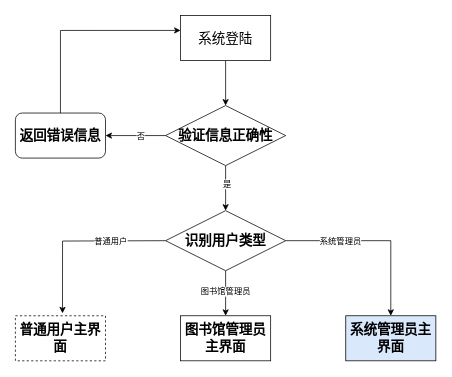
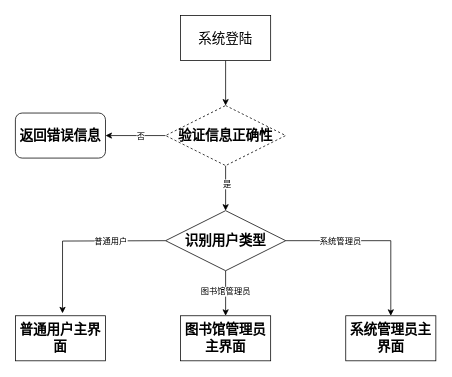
(76, 30) -> none
(225, 135) -> (225, 135)
(60, 338) -> (60, 338)
(390, 338) -> (390, 338)
